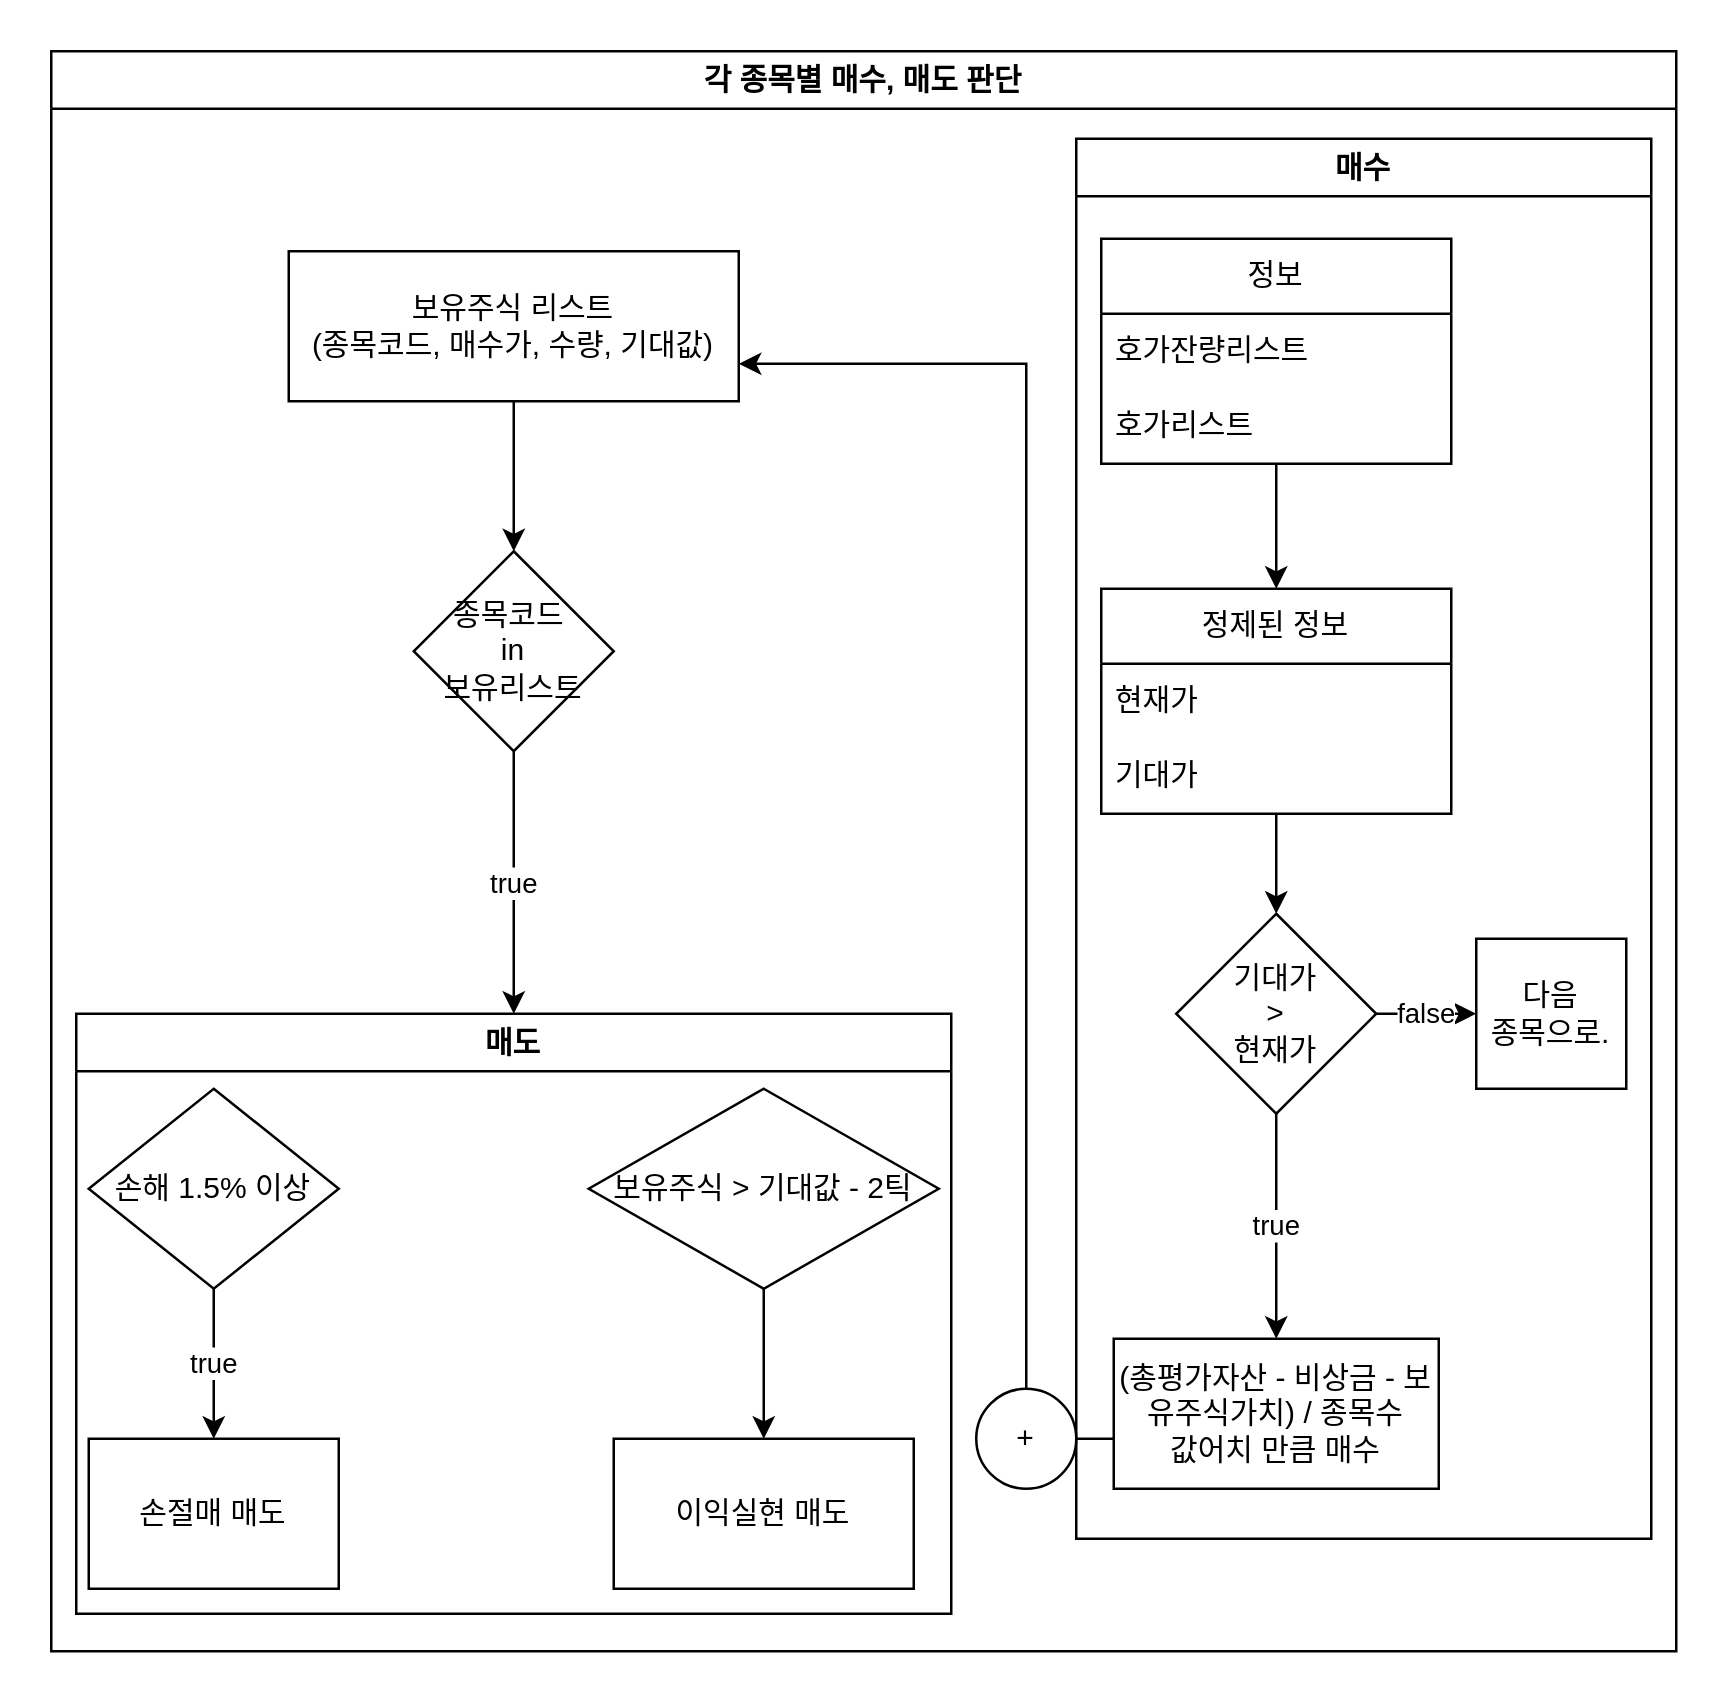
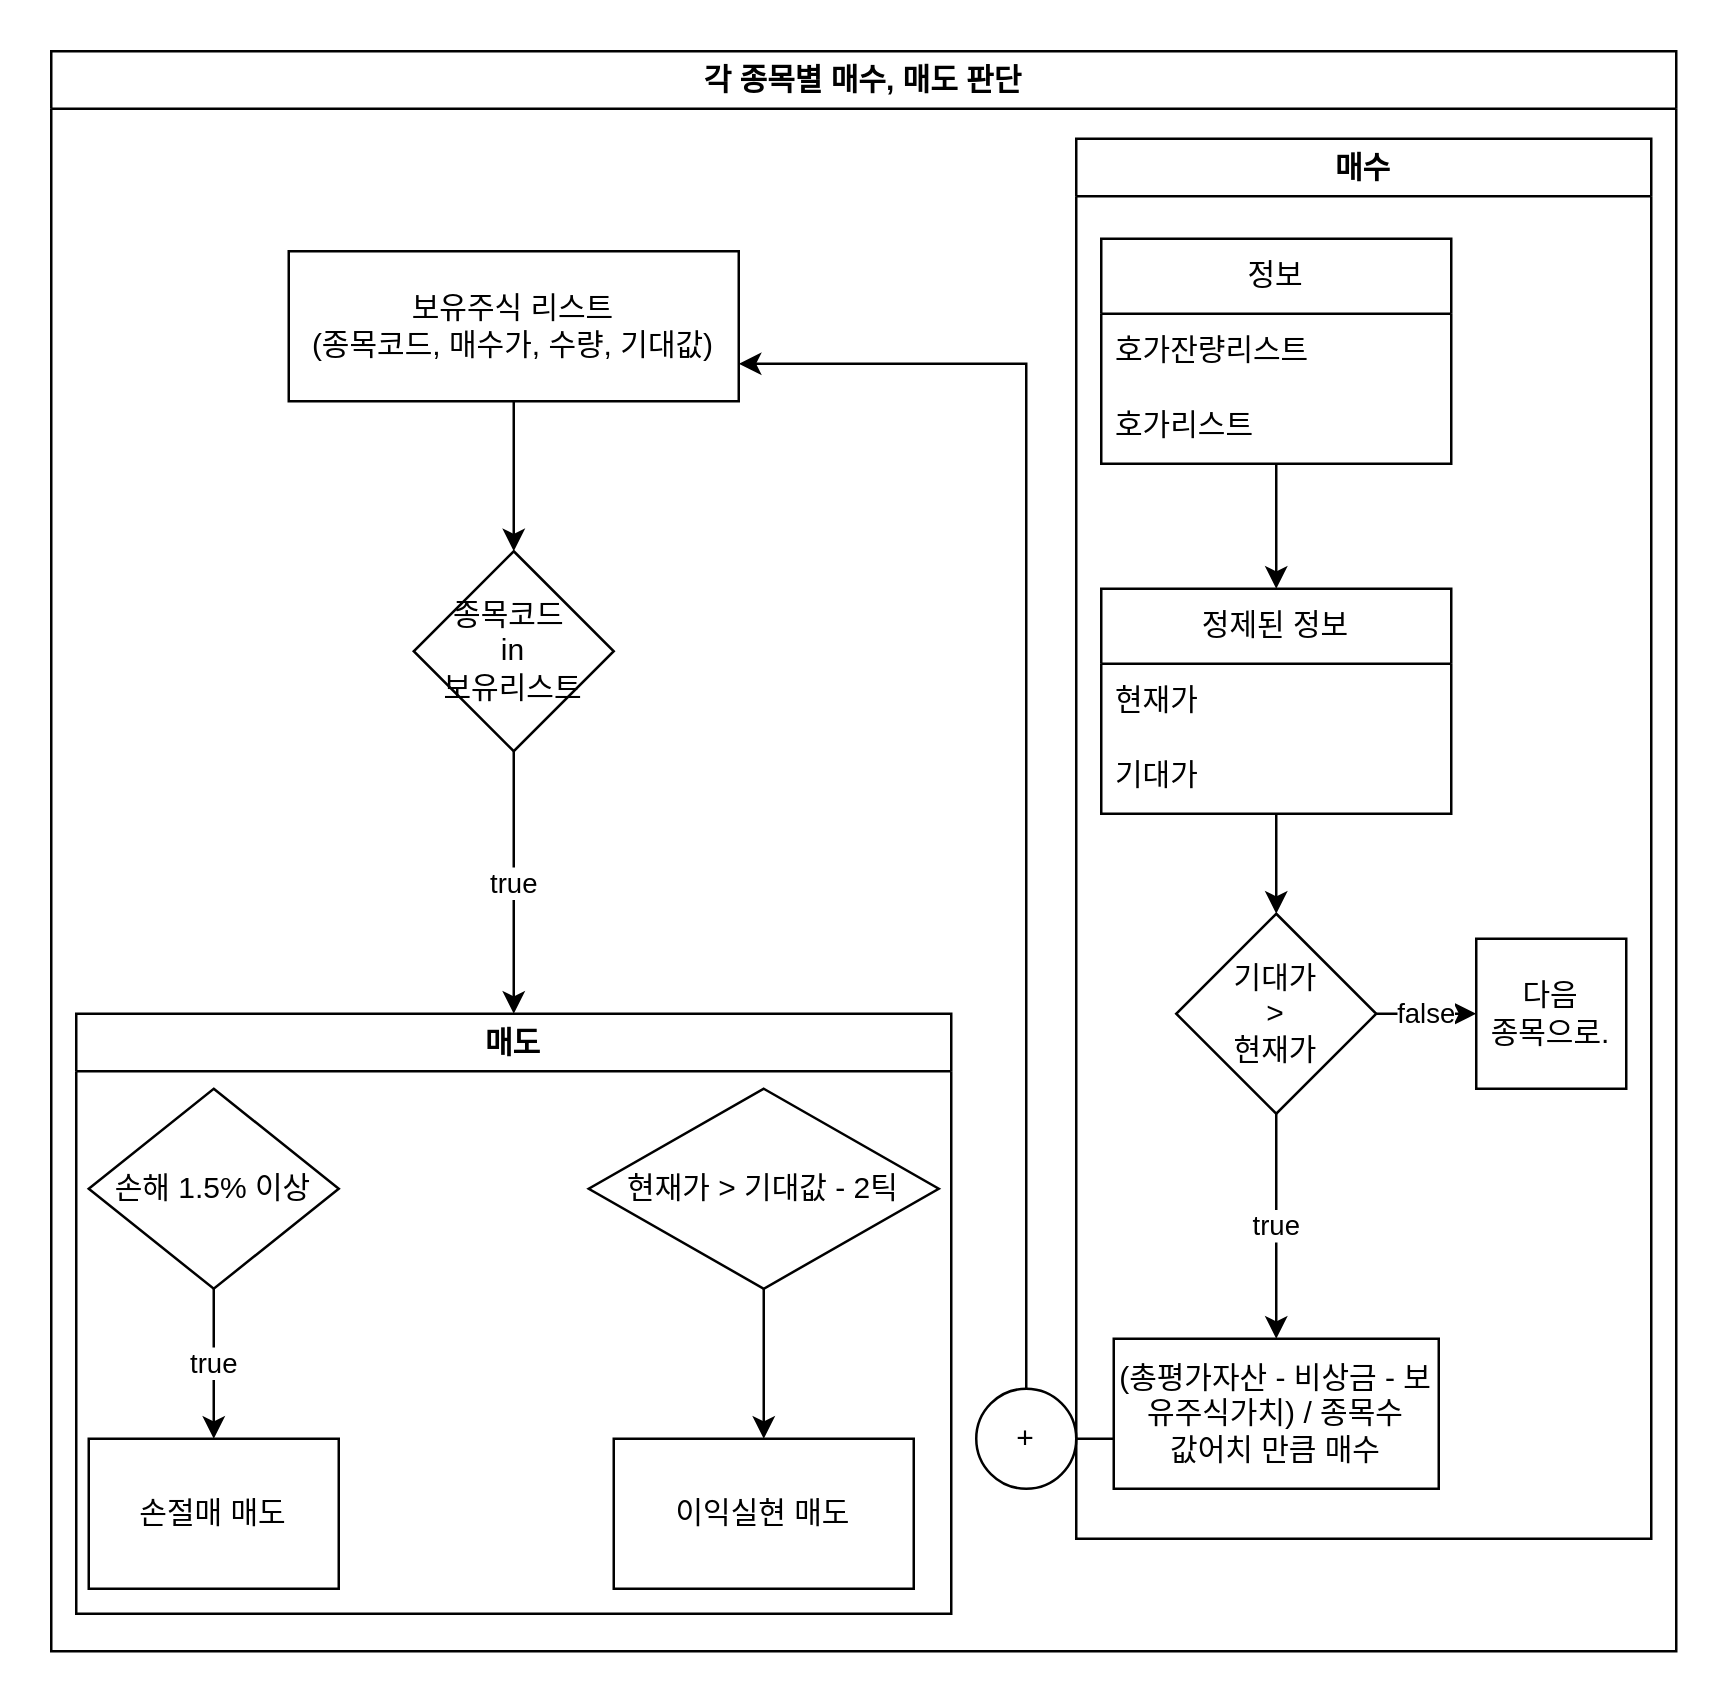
(764, 1189) -> (764, 1189)
